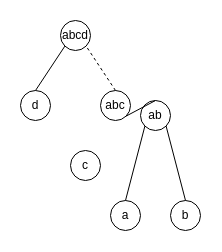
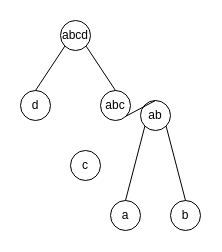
(101, 68) -> (101, 68)
